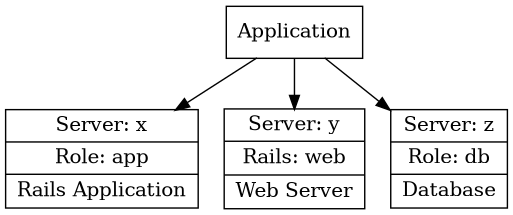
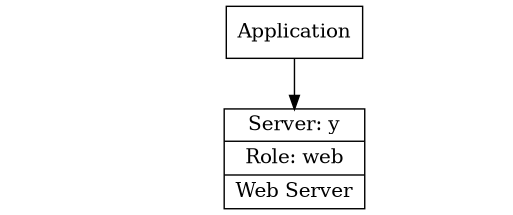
(294, 157) -> (294, 157)
(102, 159) -> none
(449, 159) -> none
